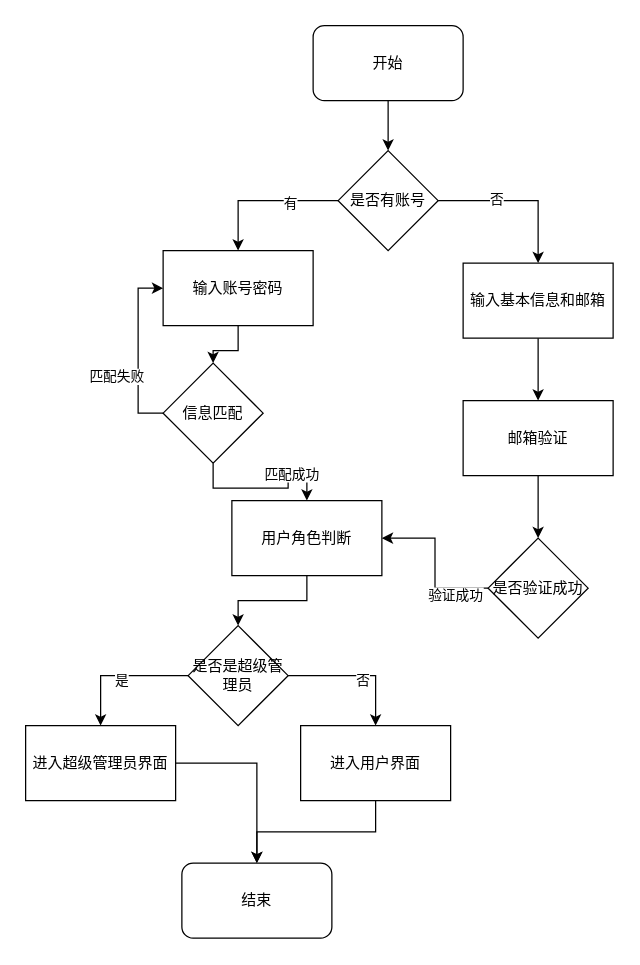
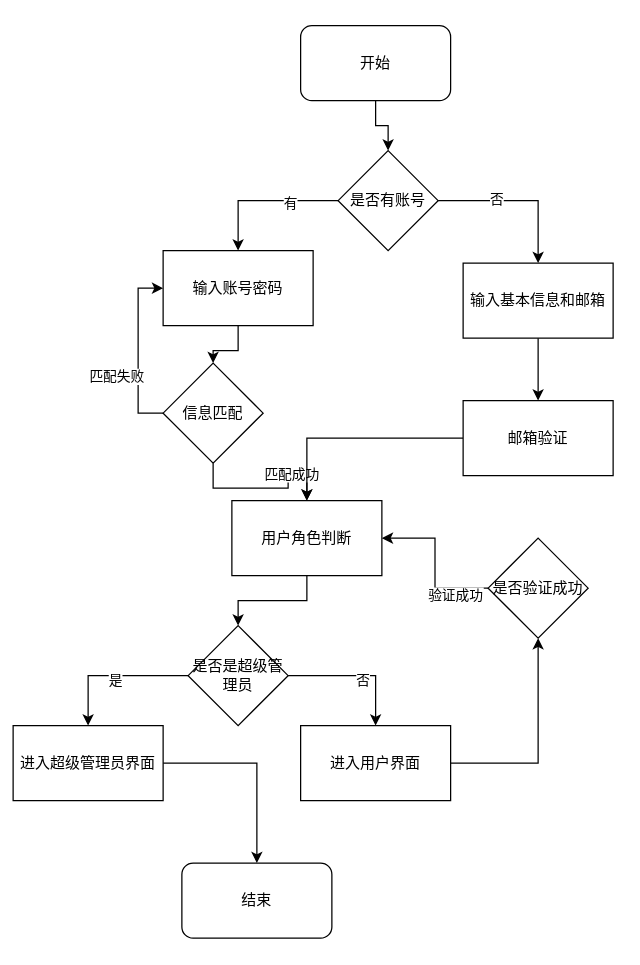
(388, 63) -> (376, 63)
(538, 503) -> (367, 438)
(101, 763) -> (88, 763)
(333, 832) -> (538, 748)
